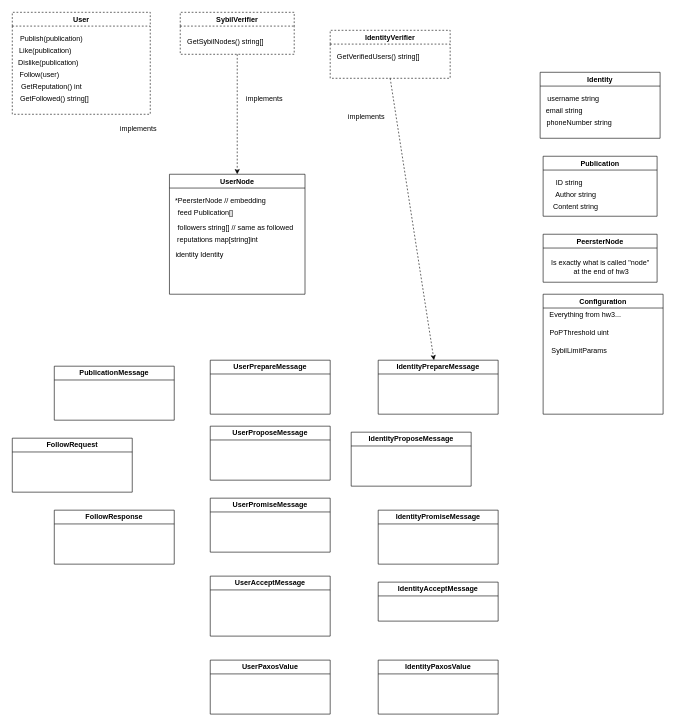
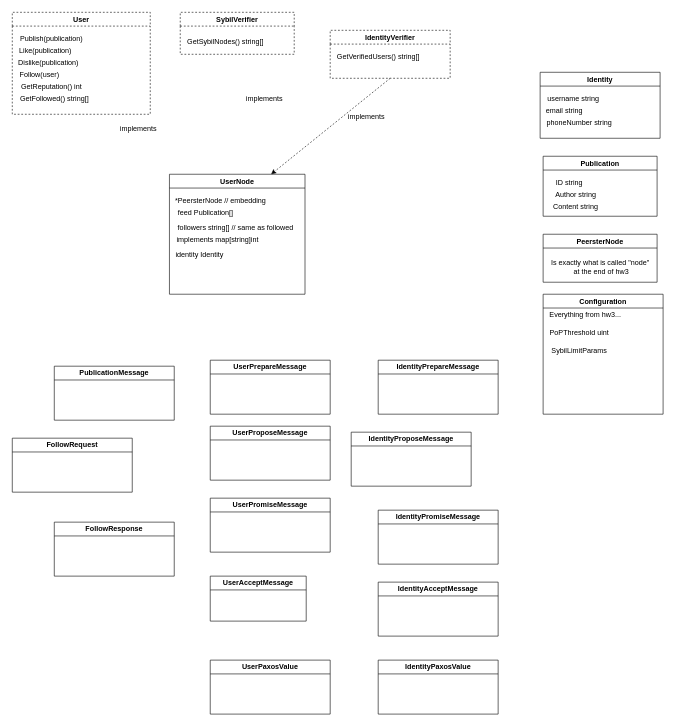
(237, 168) -> none
(218, 240) -> (218, 240)
(424, 294) -> (336, 122)
(114, 537) -> (114, 549)
(438, 602) -> (438, 609)
(270, 606) -> (258, 599)
